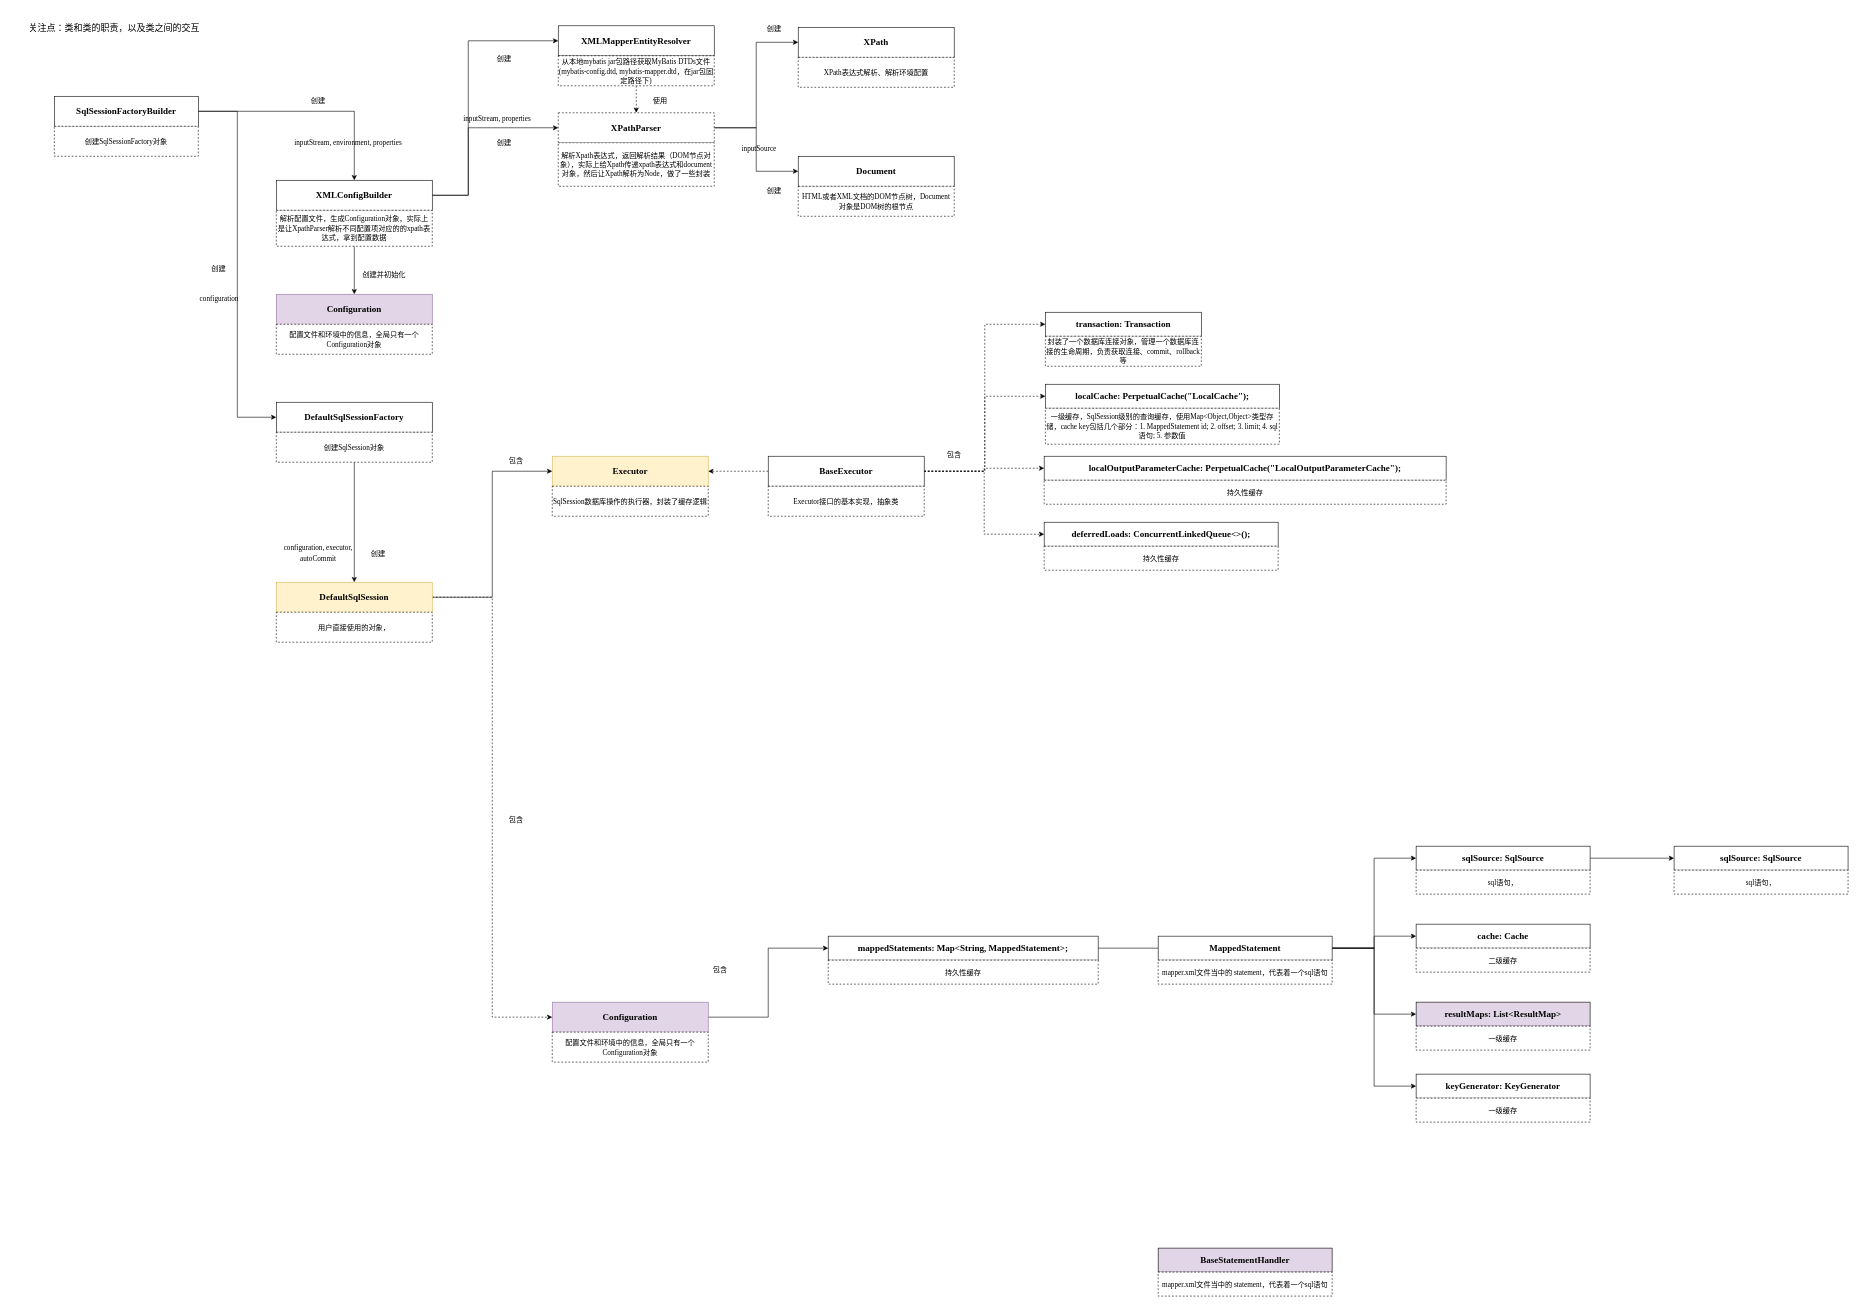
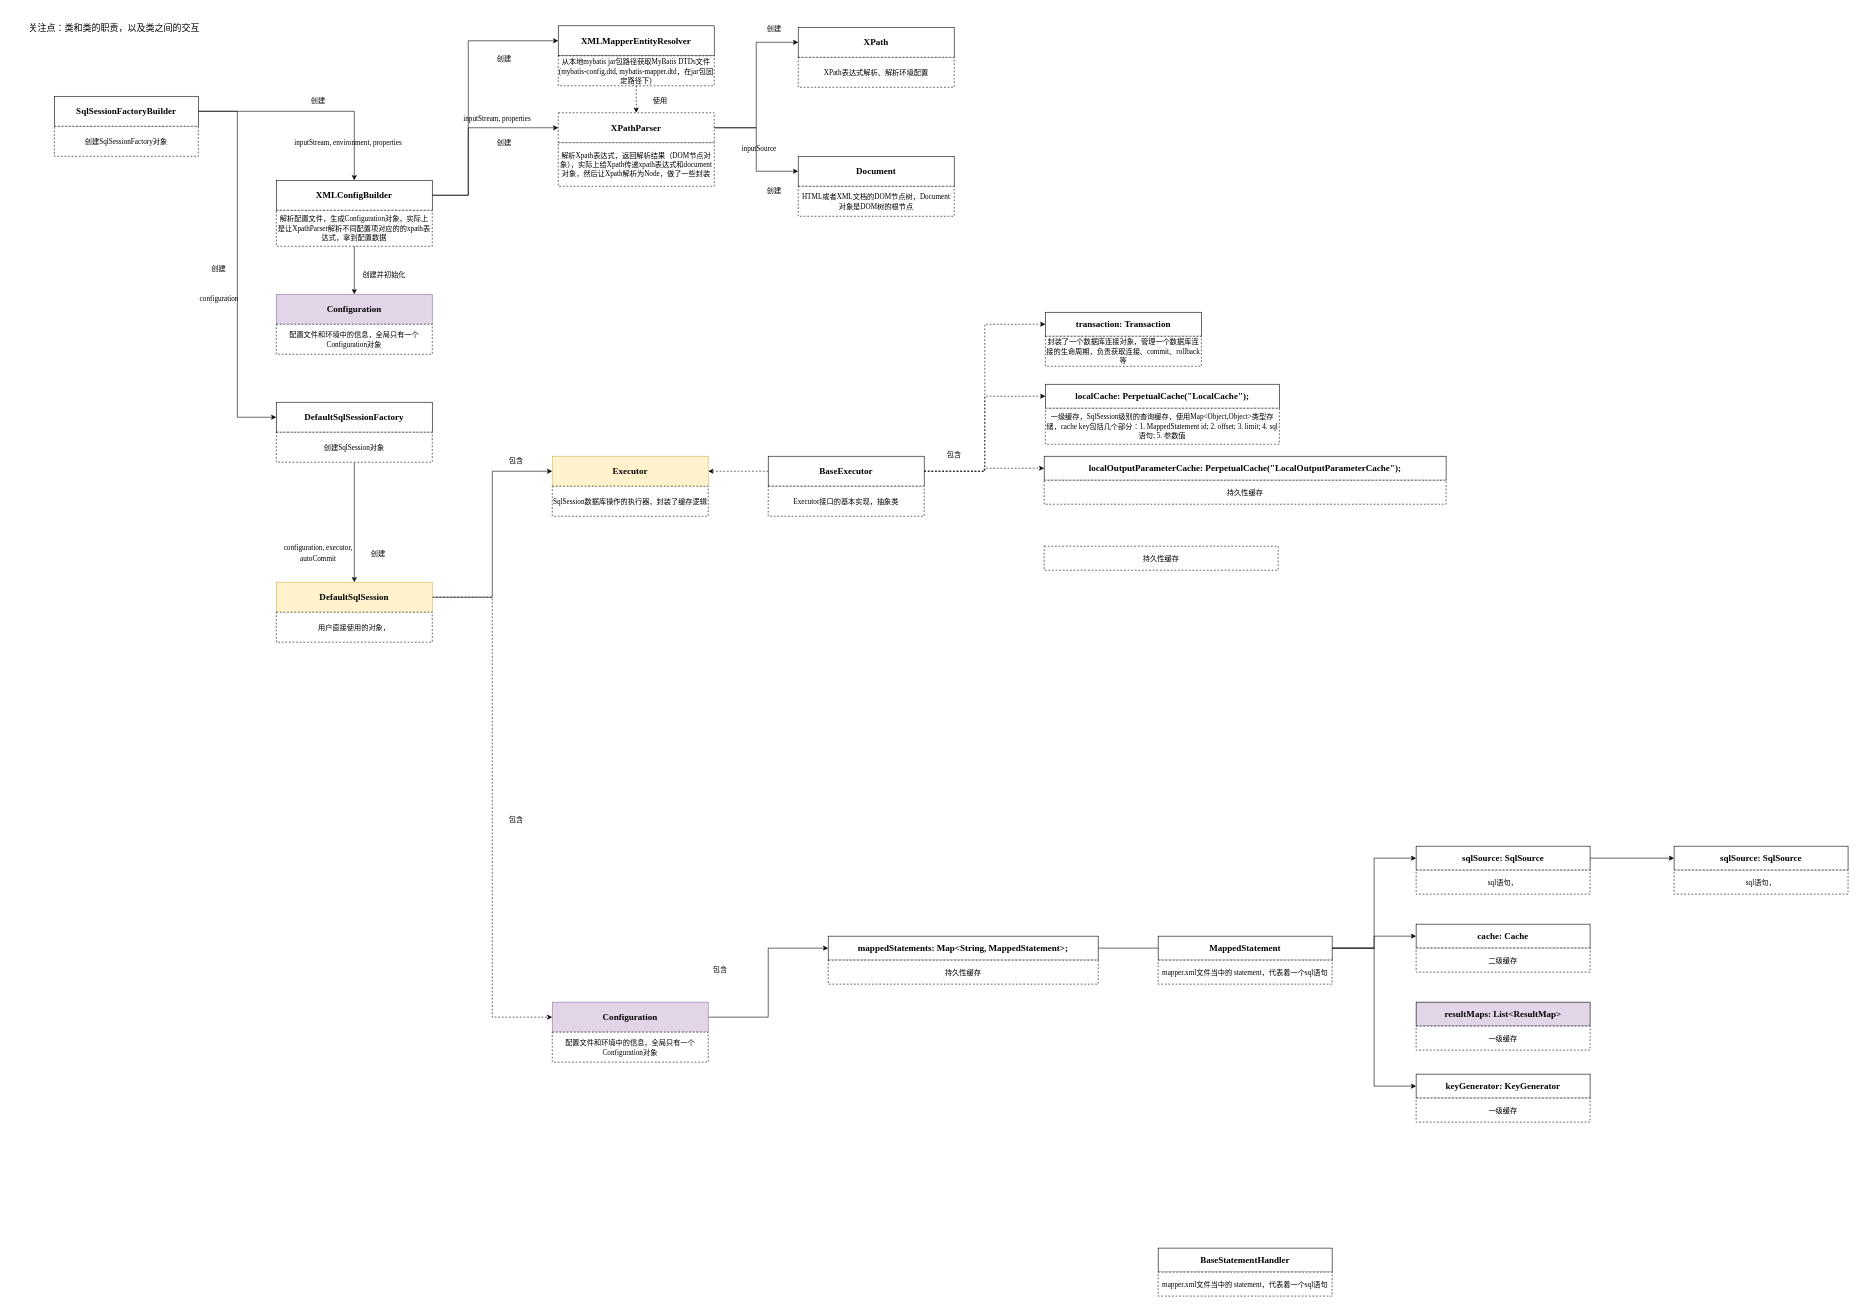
(1038, 534) -> none
(1161, 534) -> none
(1410, 1014) -> none
(1245, 1260) -> (1245, 1260)
